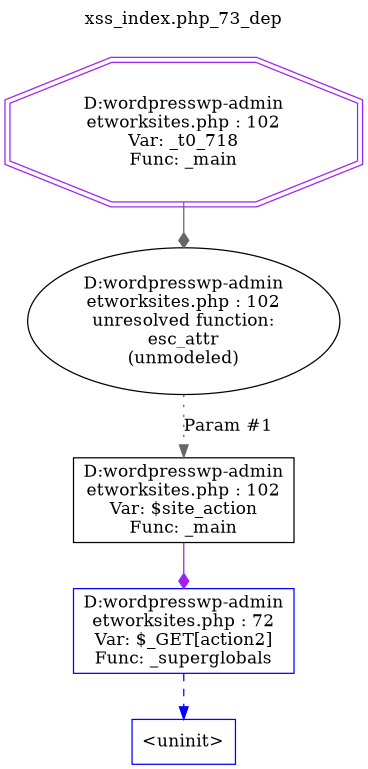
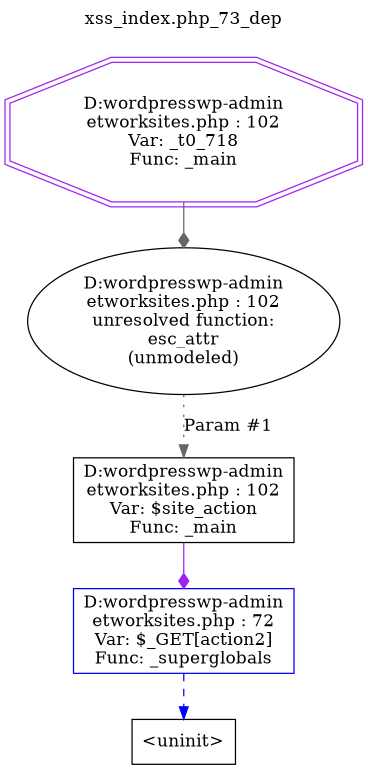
(184, 742) -> (184, 742)
